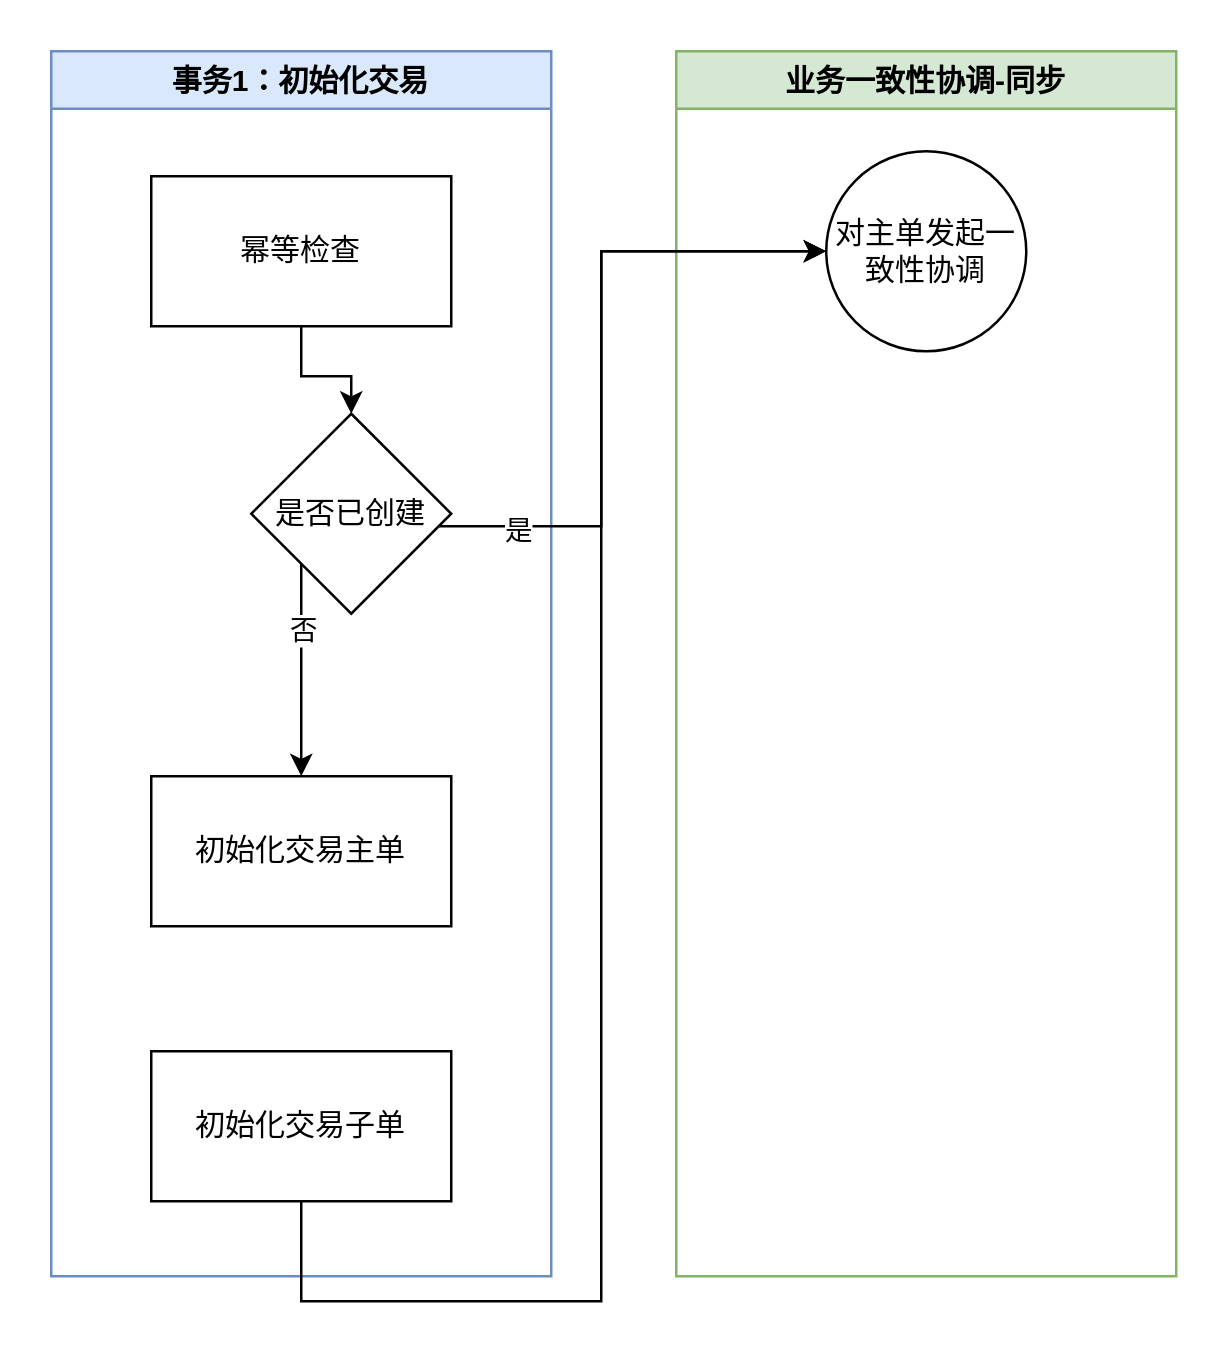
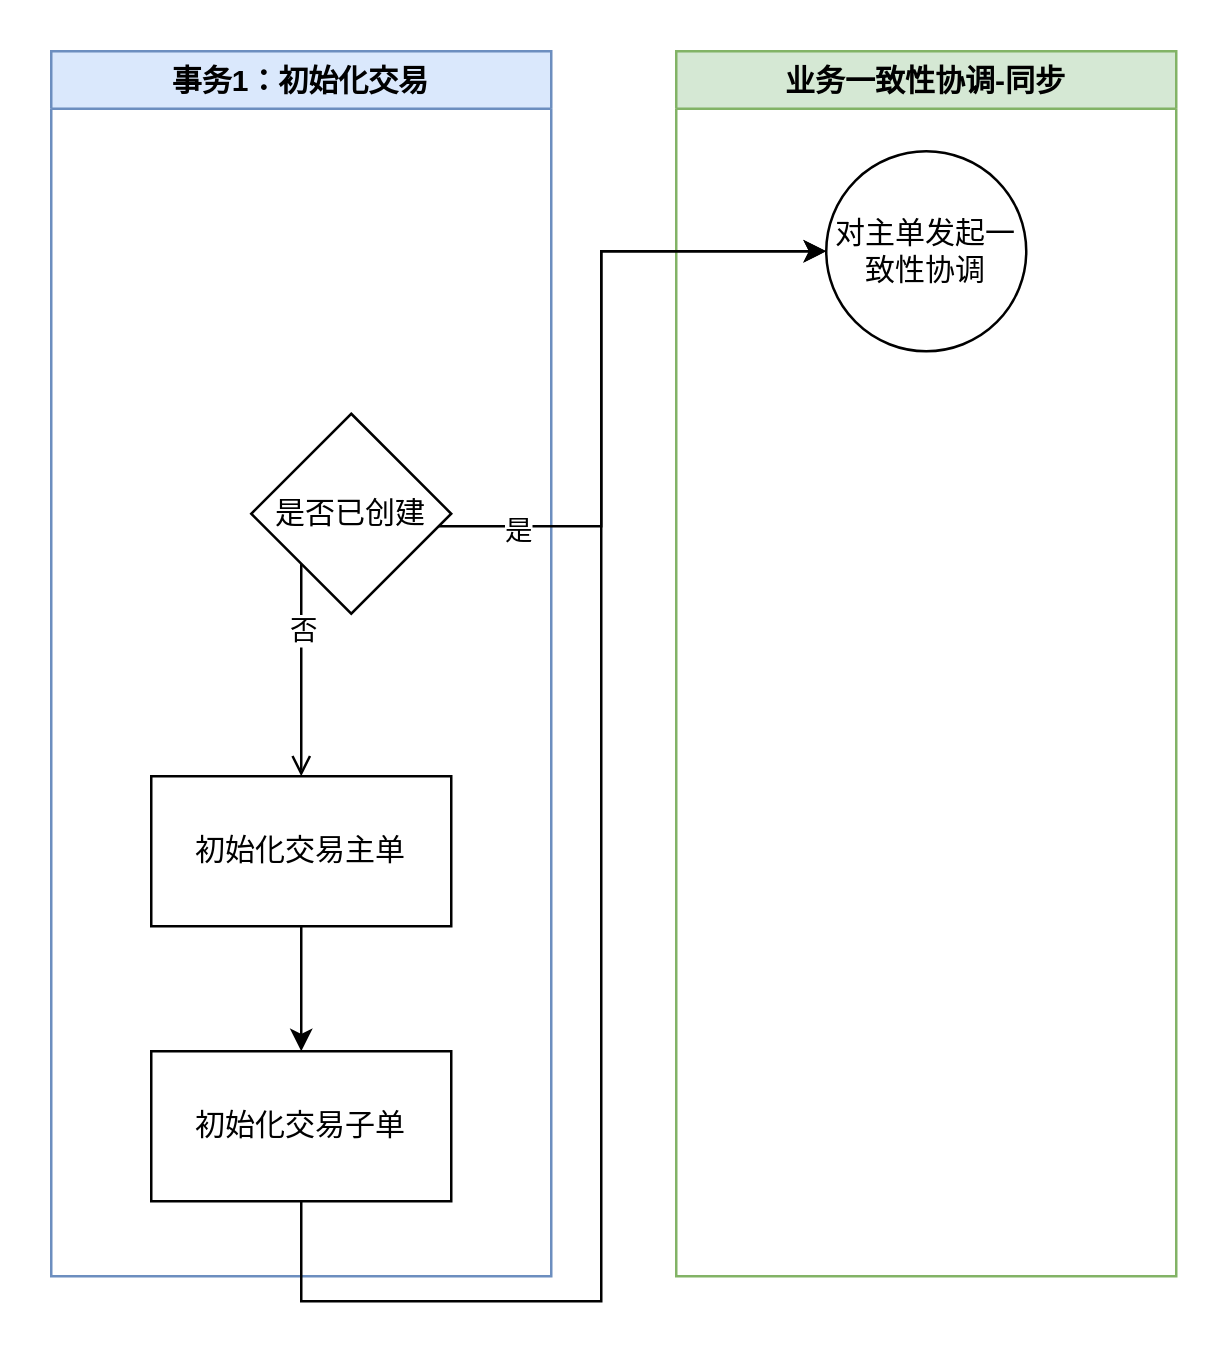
(301, 251) -> none
(311, 376) -> none
(301, 758) -> (301, 762)
none -> (301, 980)
